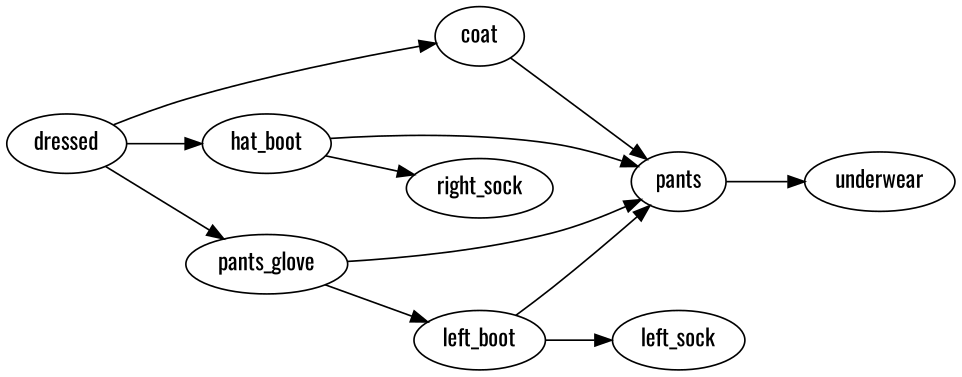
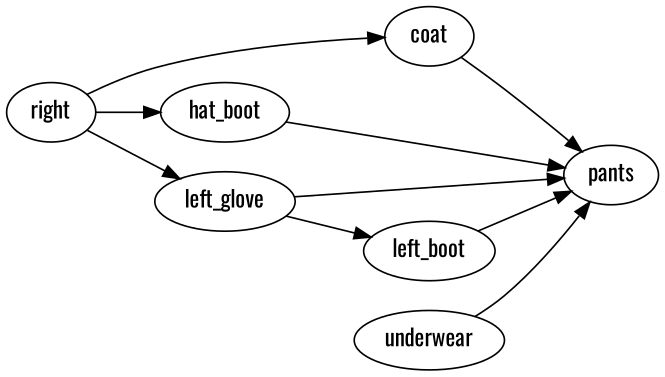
(67, 144) -> (51, 112)
(757, 182) -> (531, 270)
(480, 188) -> none
(267, 264) -> (225, 201)
(679, 340) -> none
